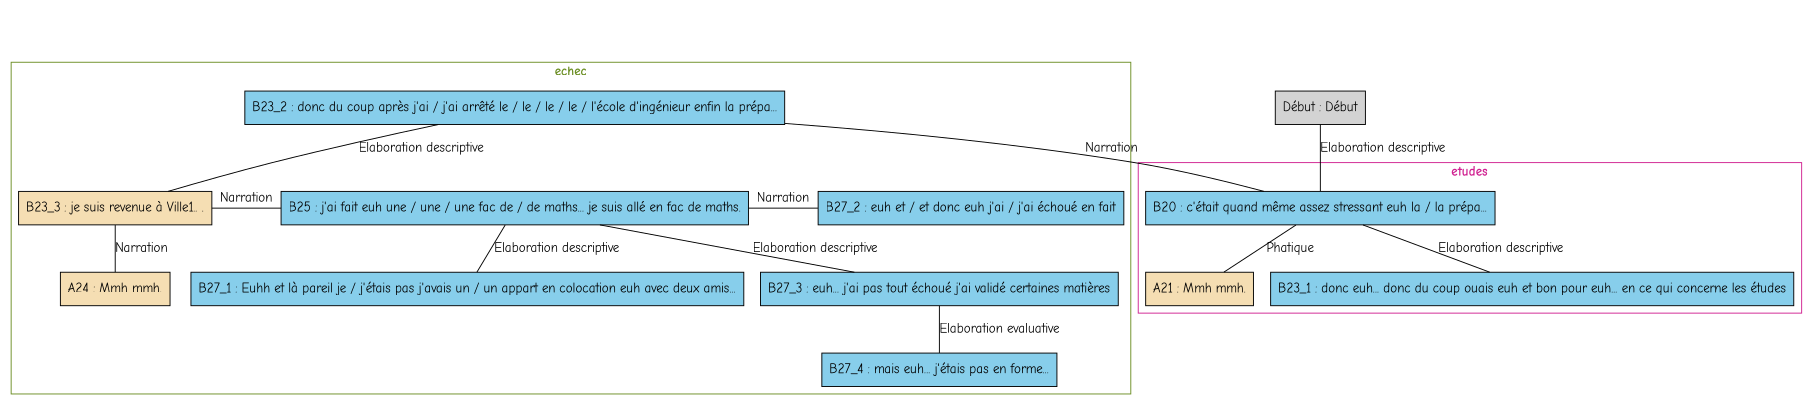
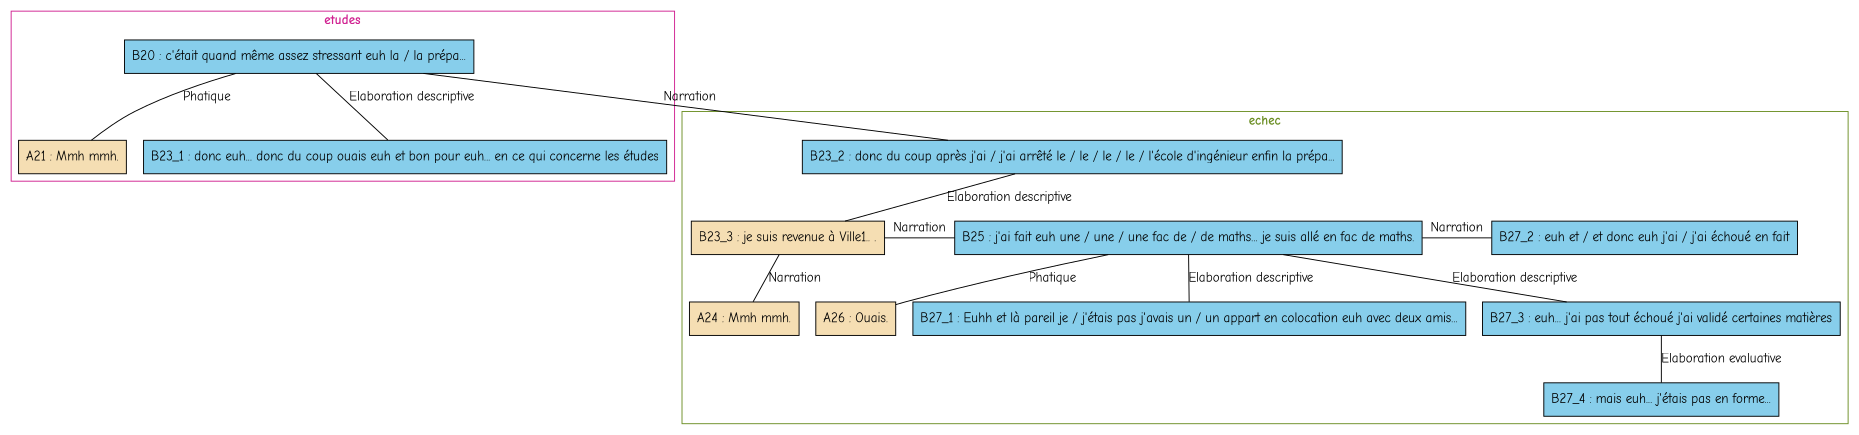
(1320, 108) -> none
none -> (856, 319)
